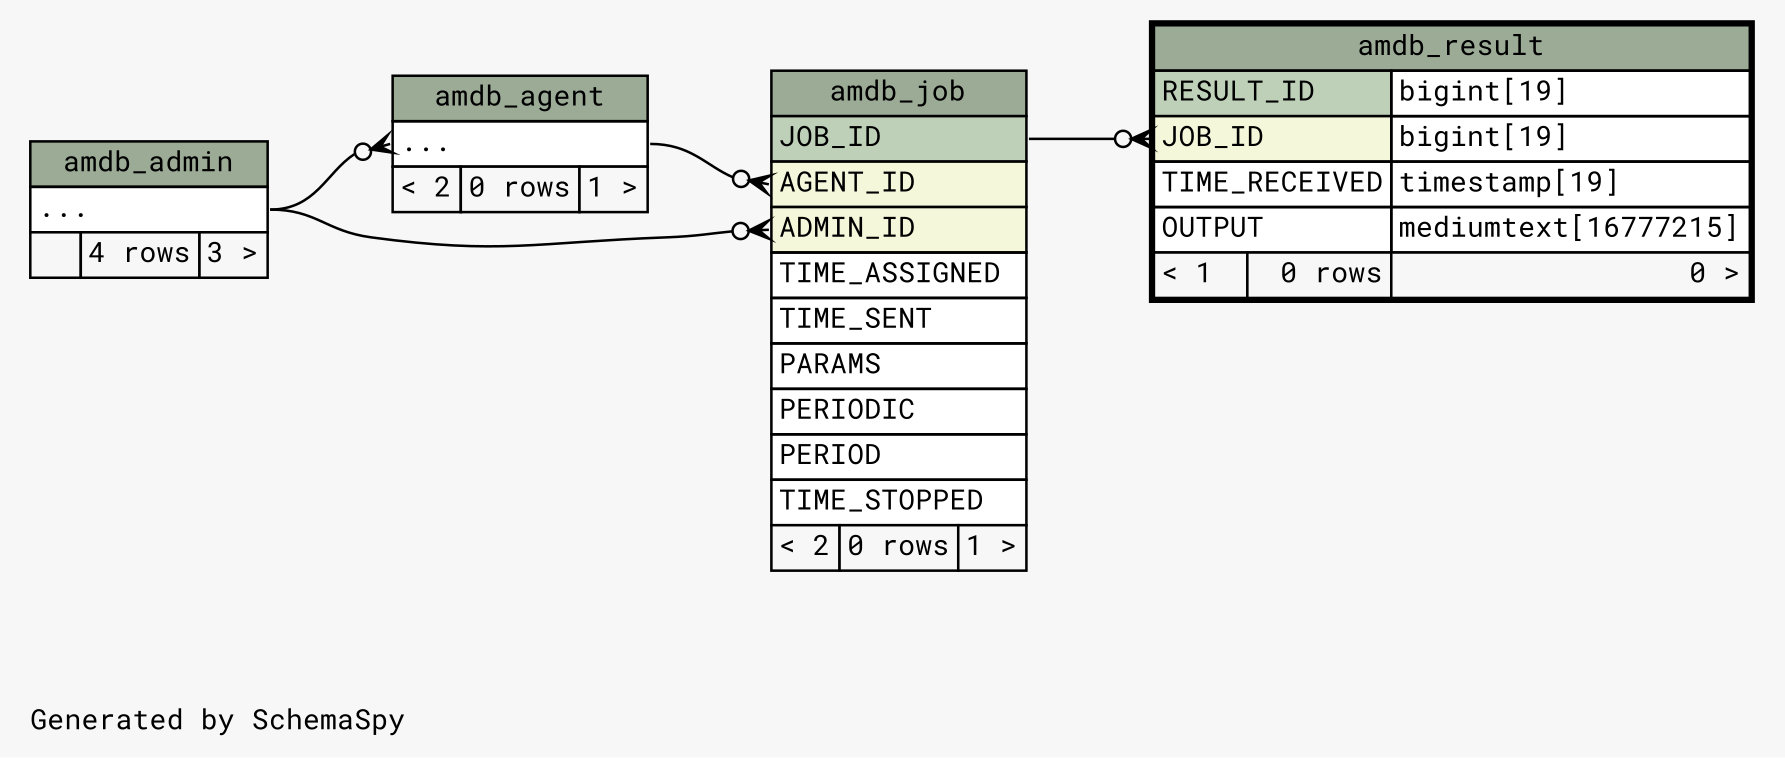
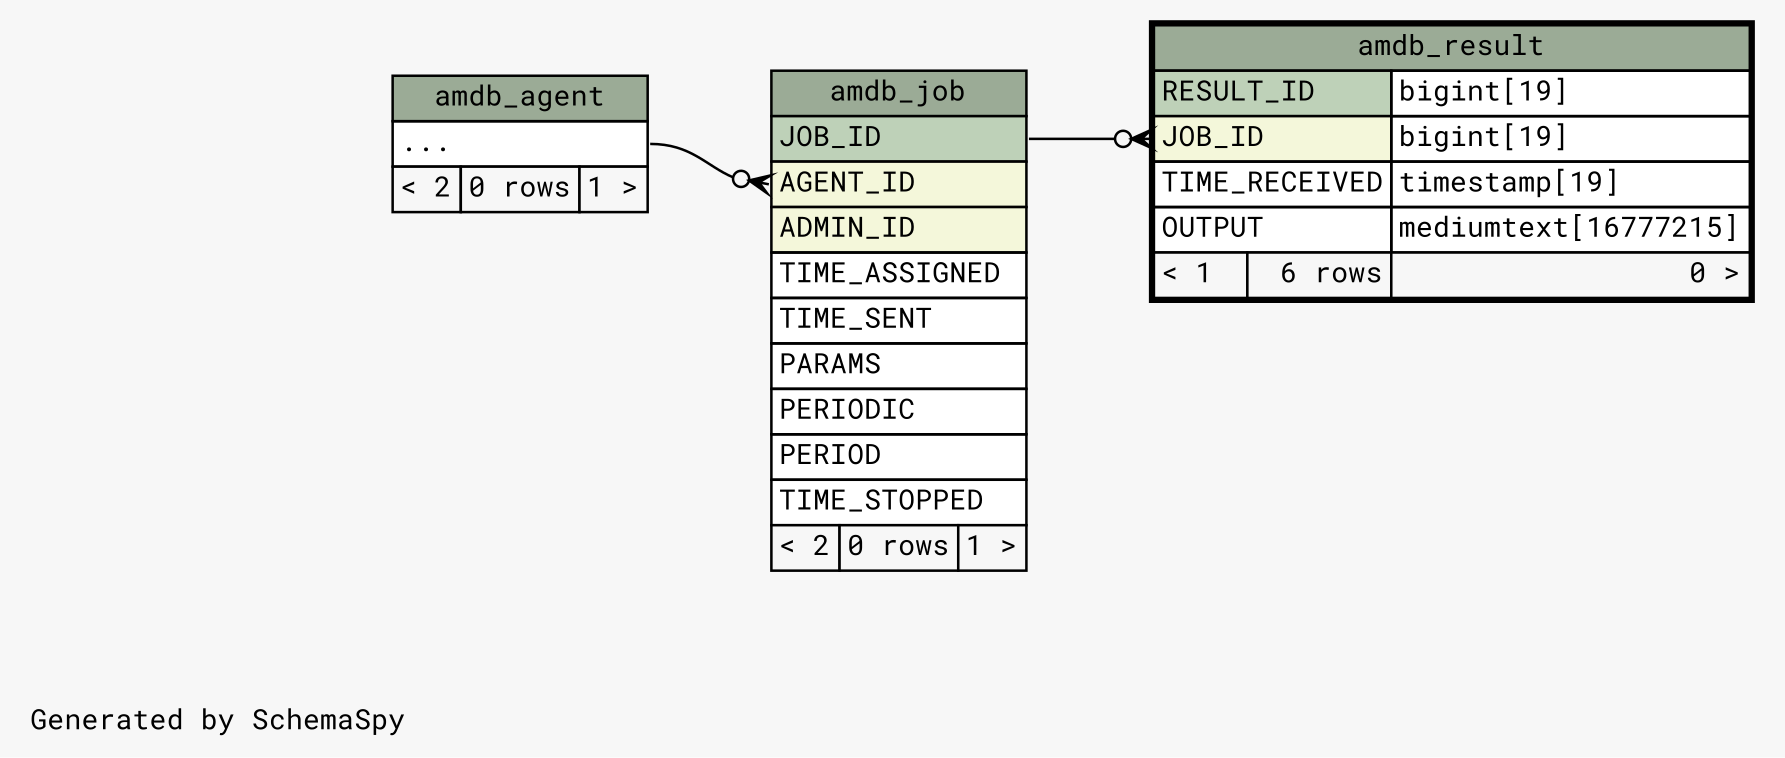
(149, 210) -> none
(1332, 274) -> (1332, 274)
